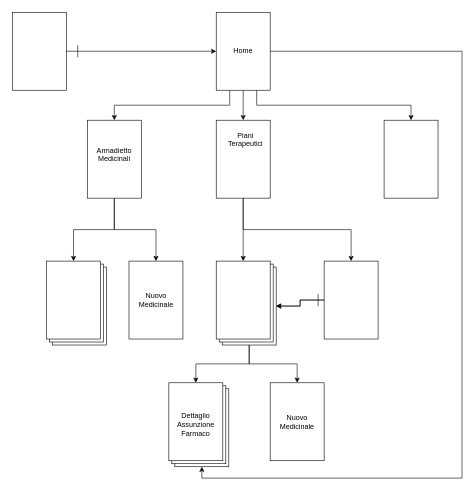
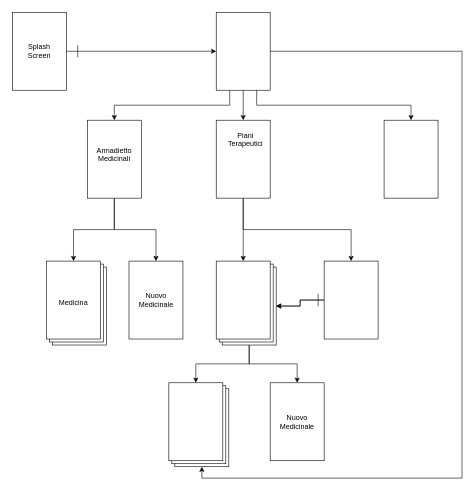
none -> (39, 51)
(243, 51) -> none
none -> (74, 303)
(196, 425) -> none
